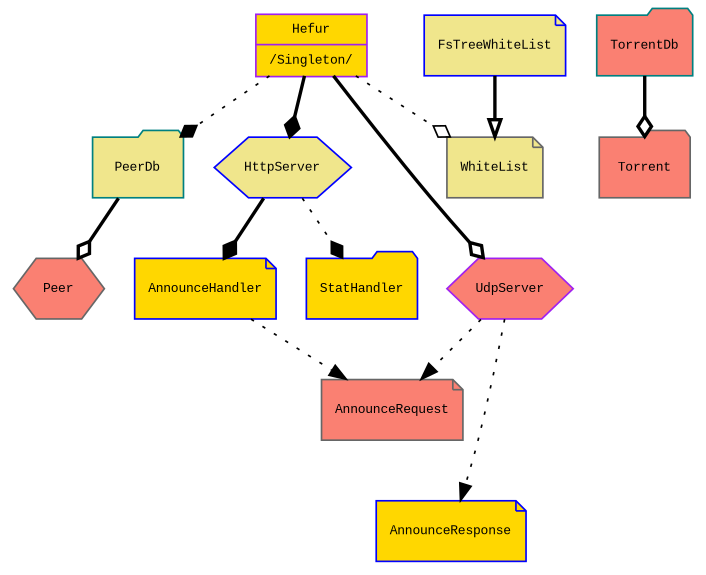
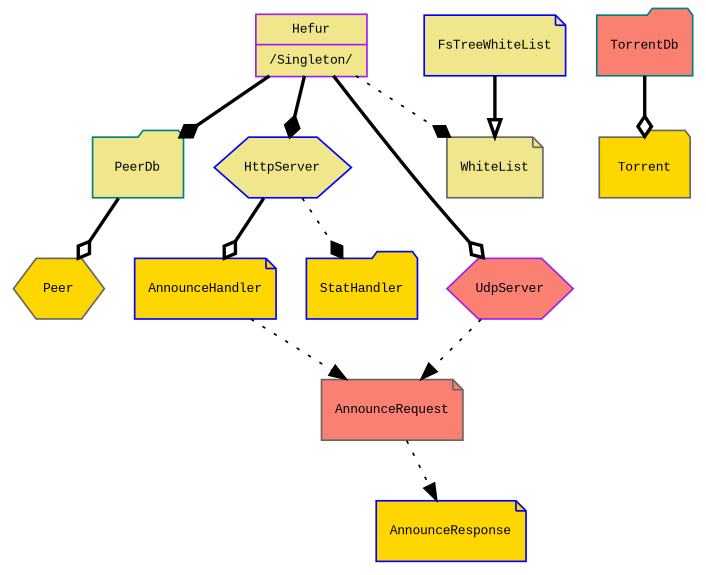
(311, 45) -> (311, 45)
(233, 101) -> (233, 101)
(394, 101) -> (394, 101)
(645, 167) -> (645, 167)
(250, 220) -> (250, 220)
(59, 289) -> (59, 289)
(487, 402) -> (418, 463)
